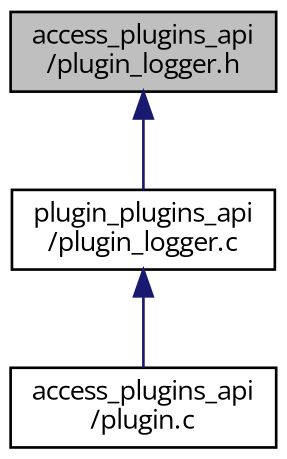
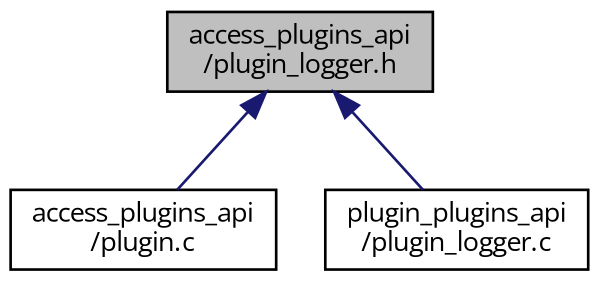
(143, 332) -> (212, 151)
